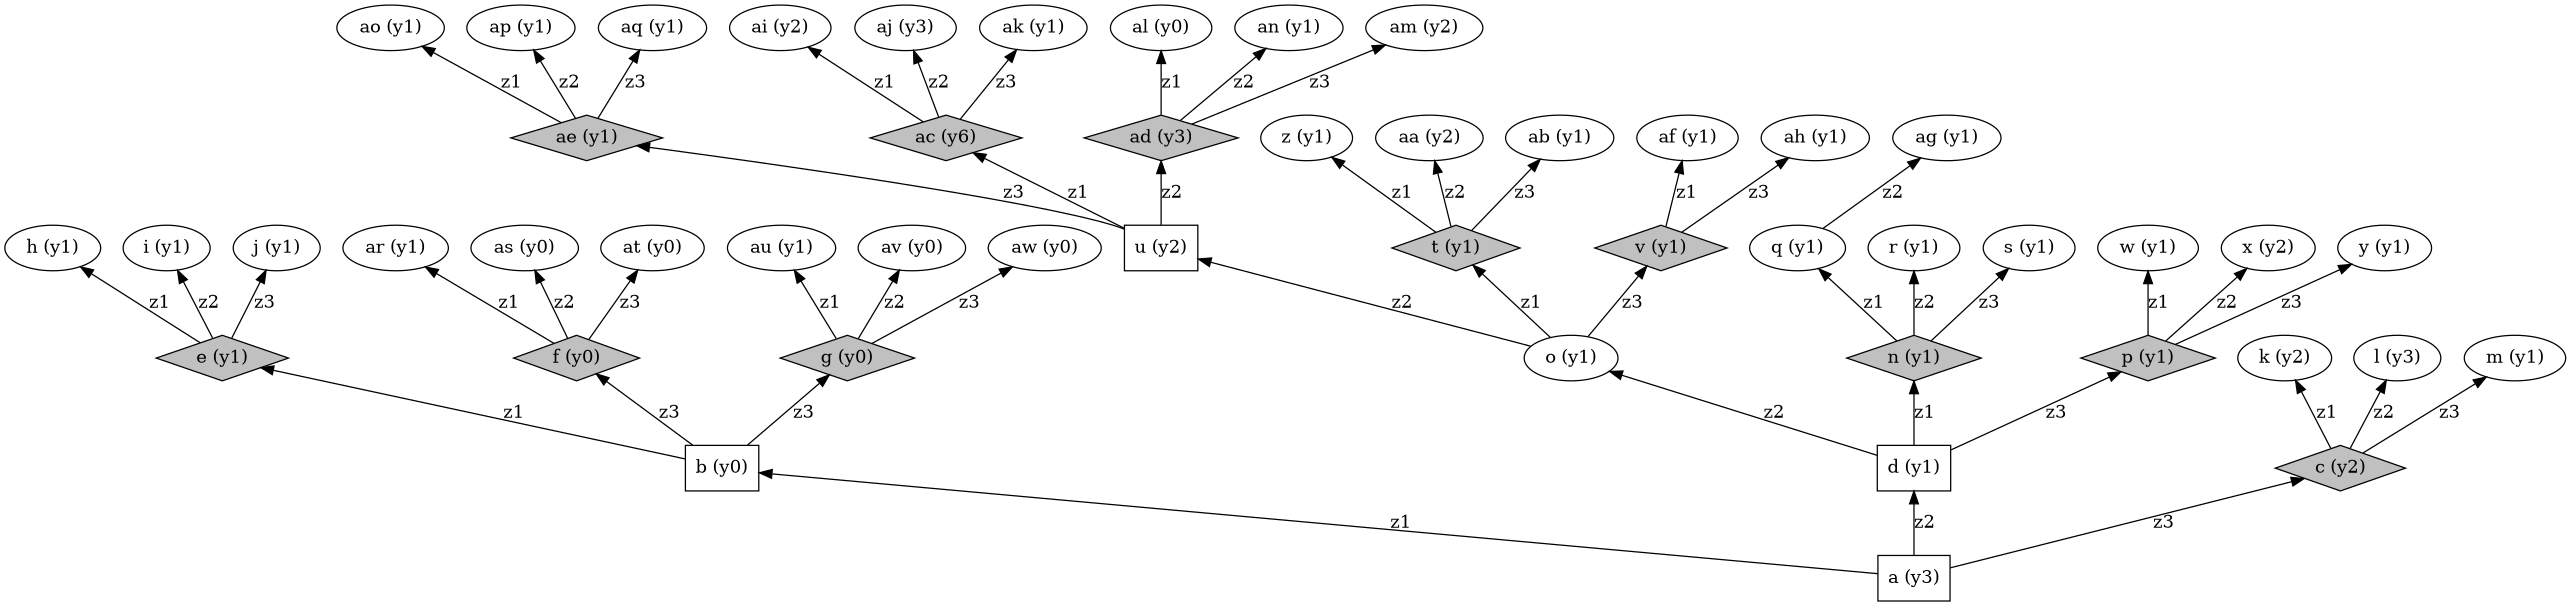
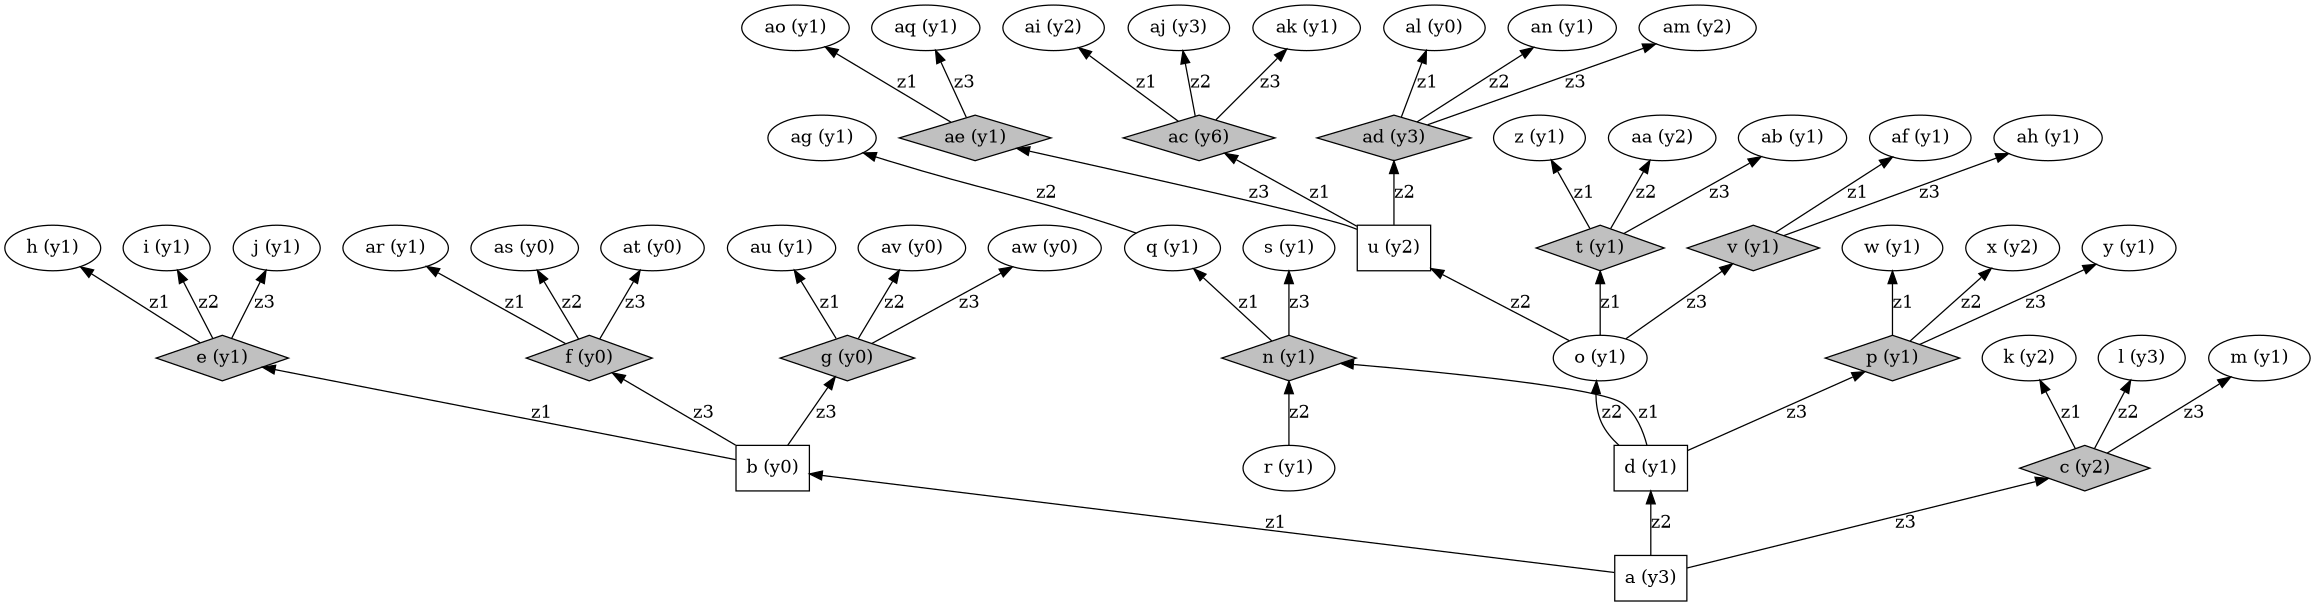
(521, 28) -> none
(1914, 309) -> (1289, 419)
